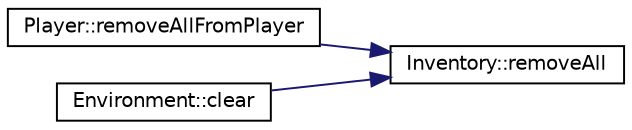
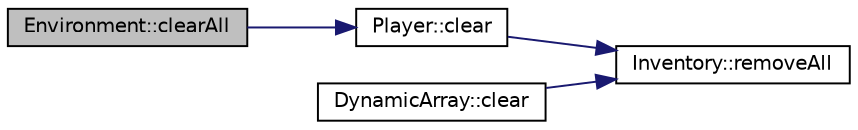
none -> (128, 27)
(164, 27) -> (432, 27)
(164, 102) -> (432, 102)
